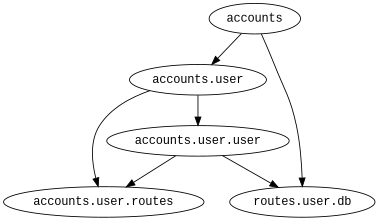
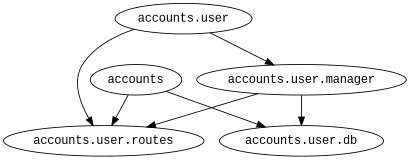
(230, 46) -> (122, 106)
(198, 141) -> (302, 80)
(302, 202) -> (302, 141)
